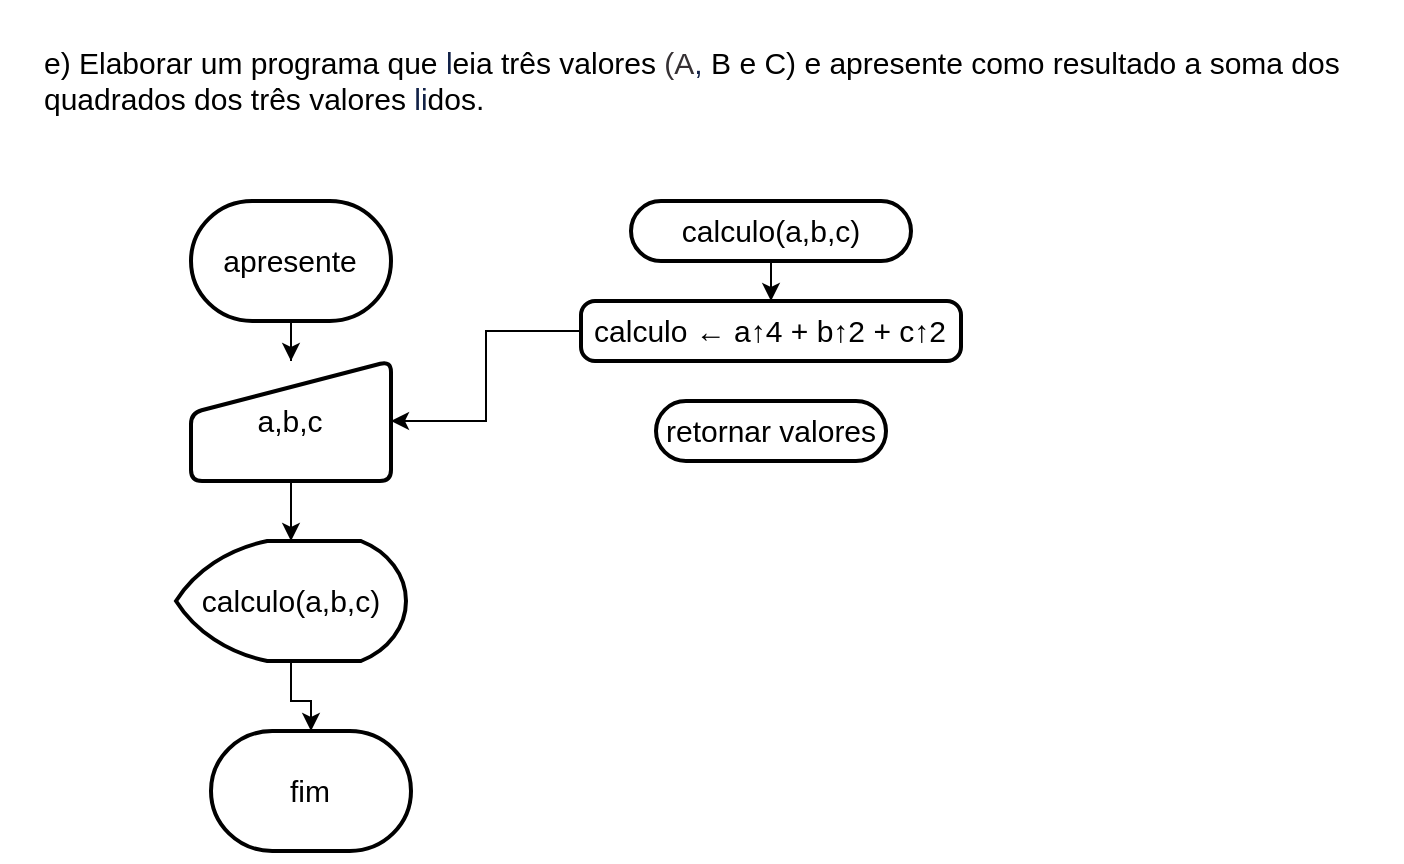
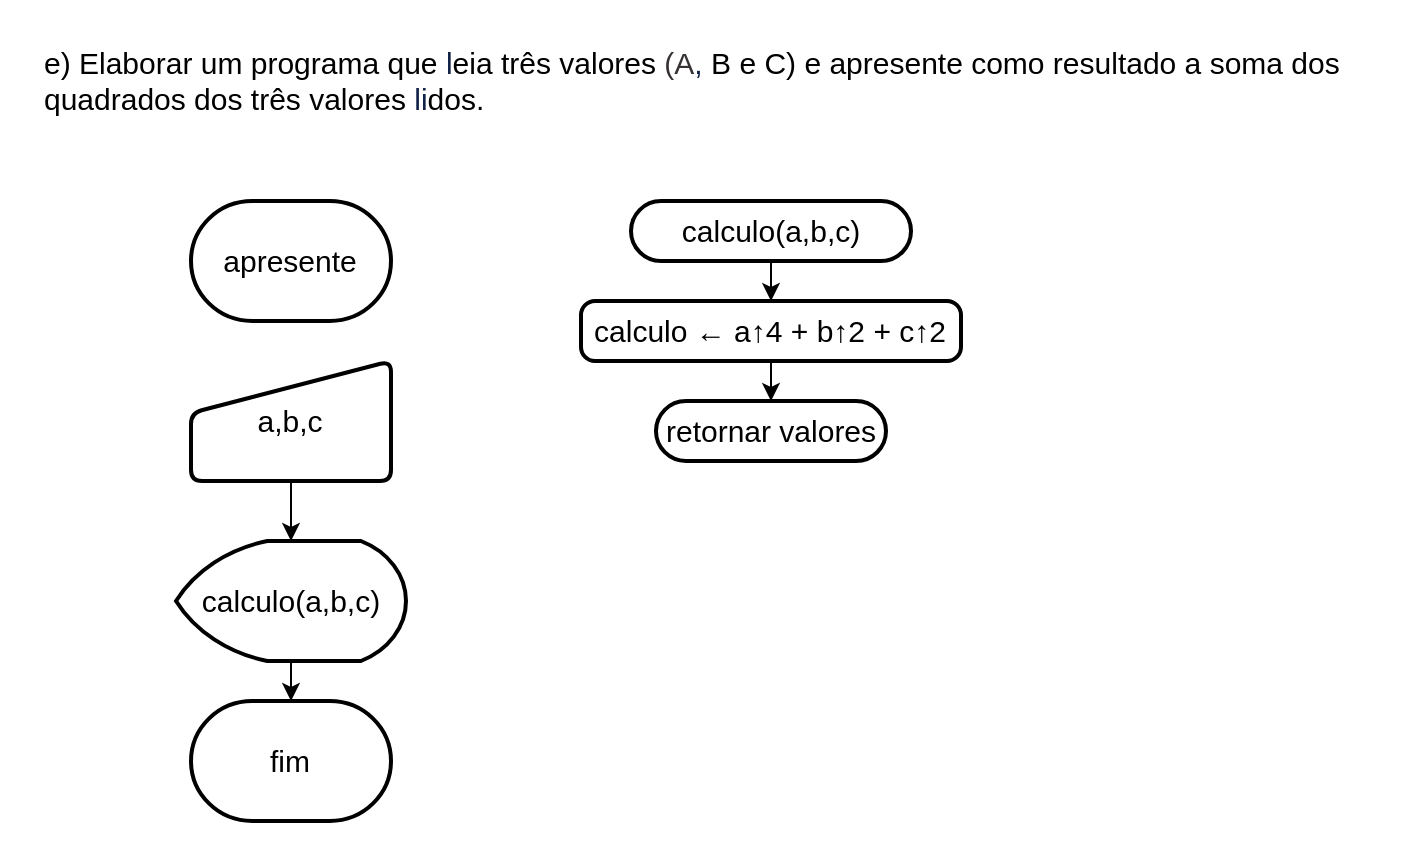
(291, 348) -> none
(486, 370) -> (771, 388)
(311, 791) -> (291, 761)
